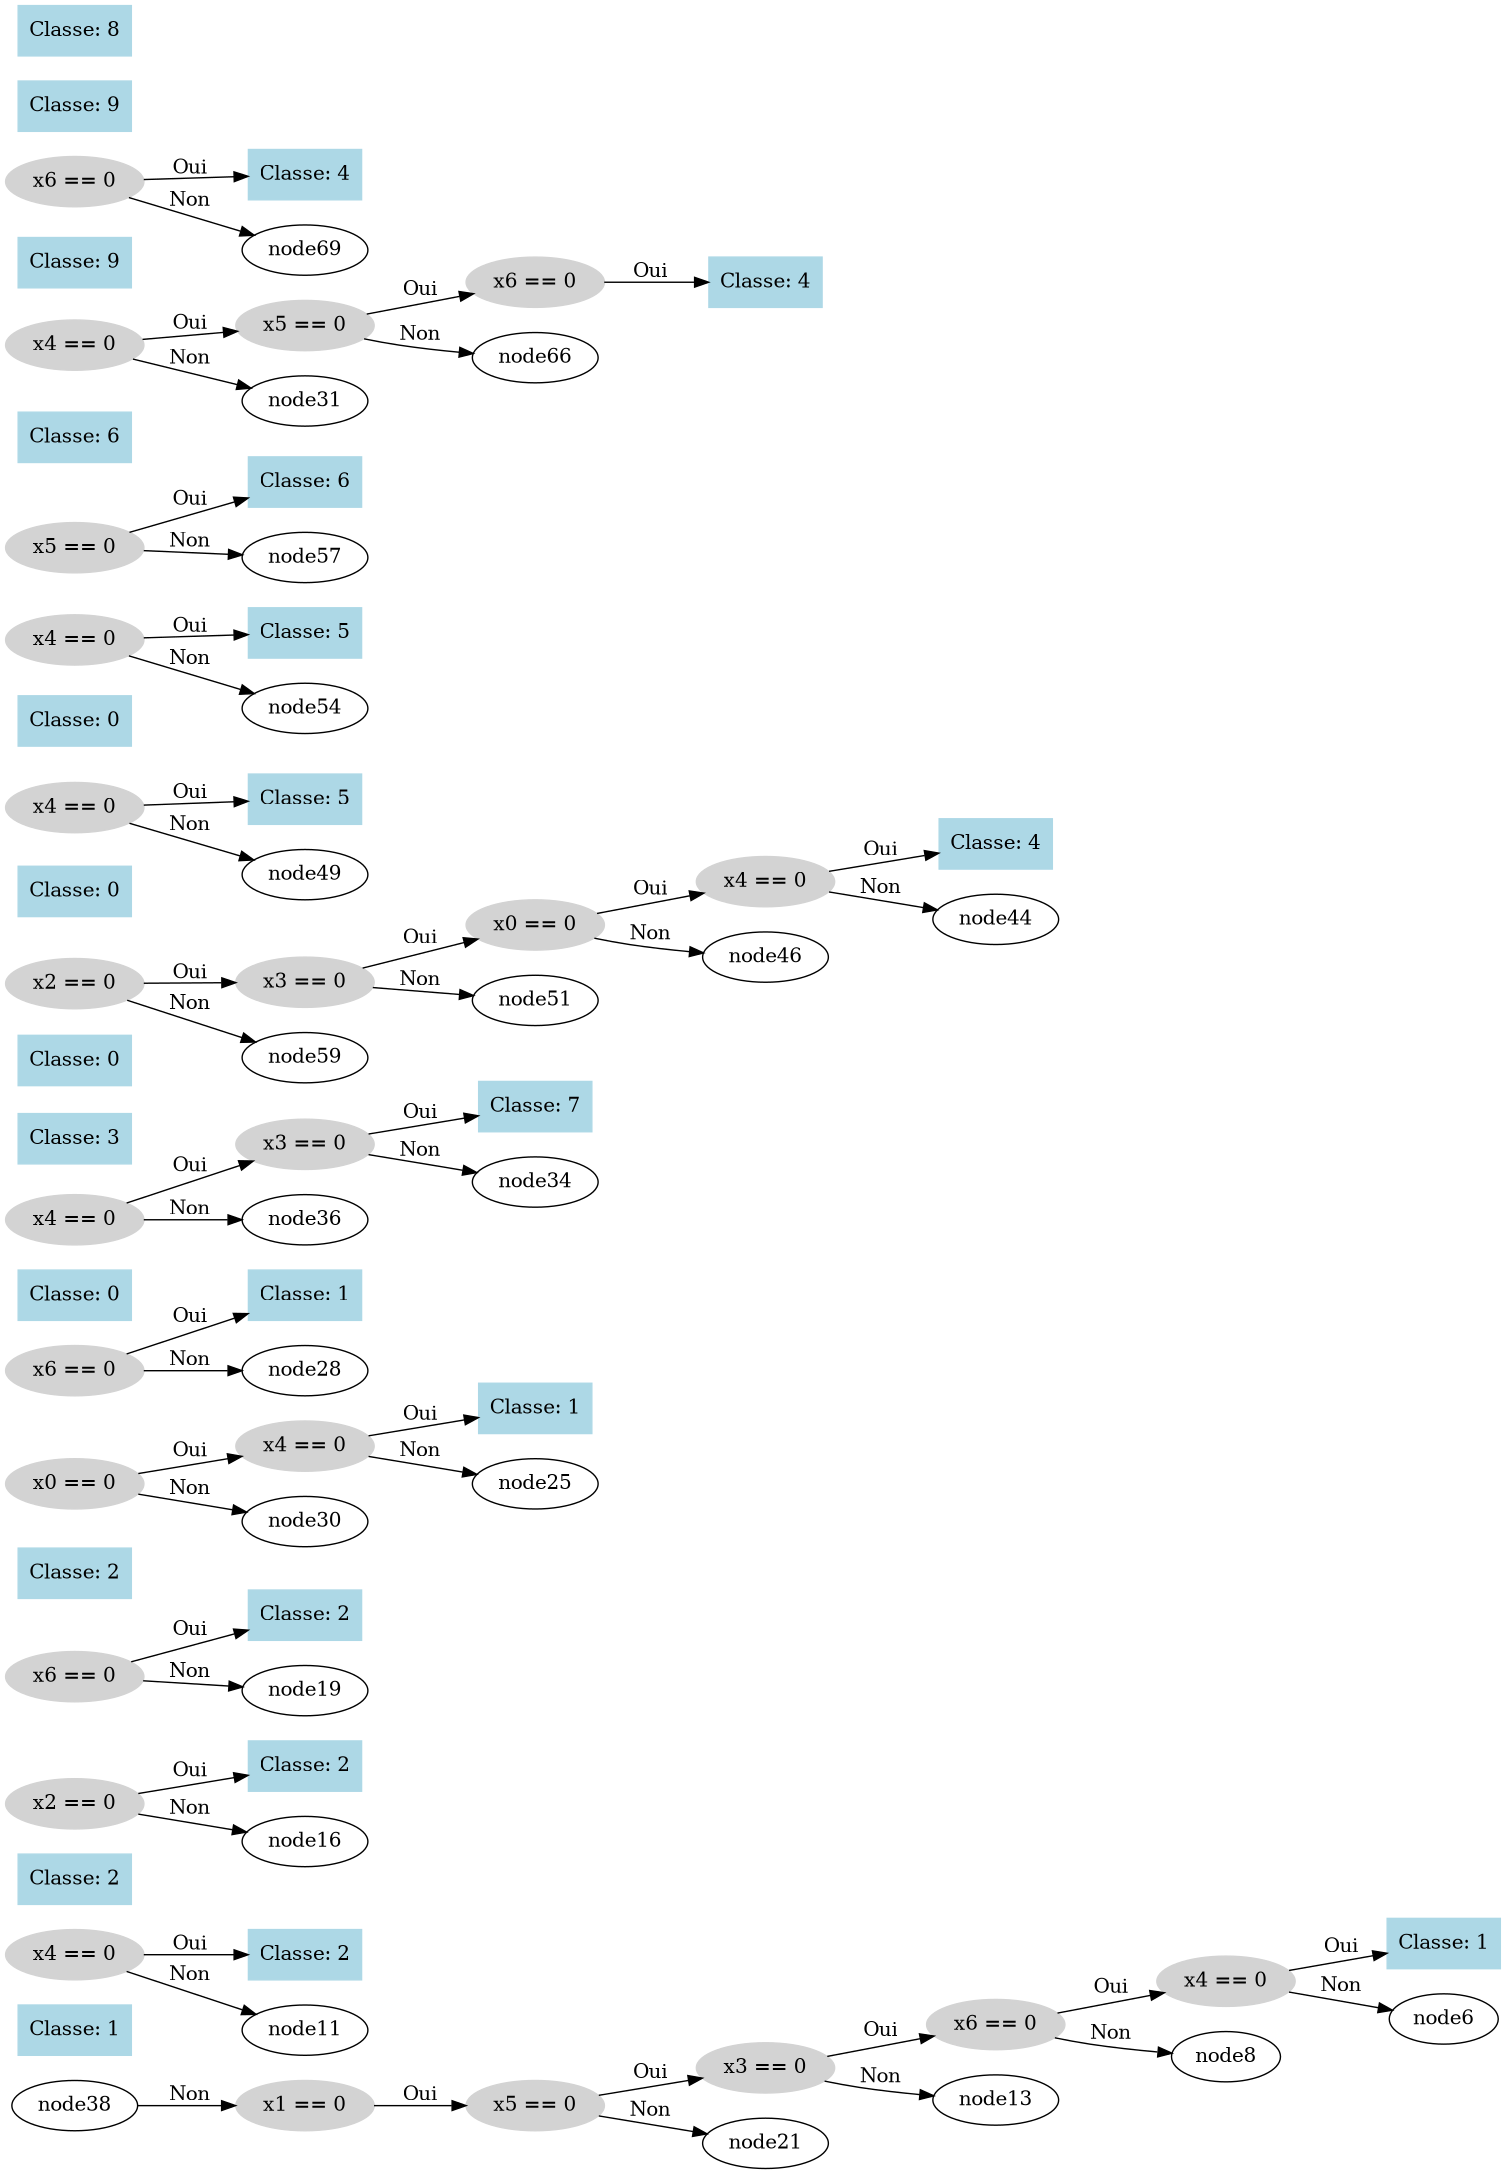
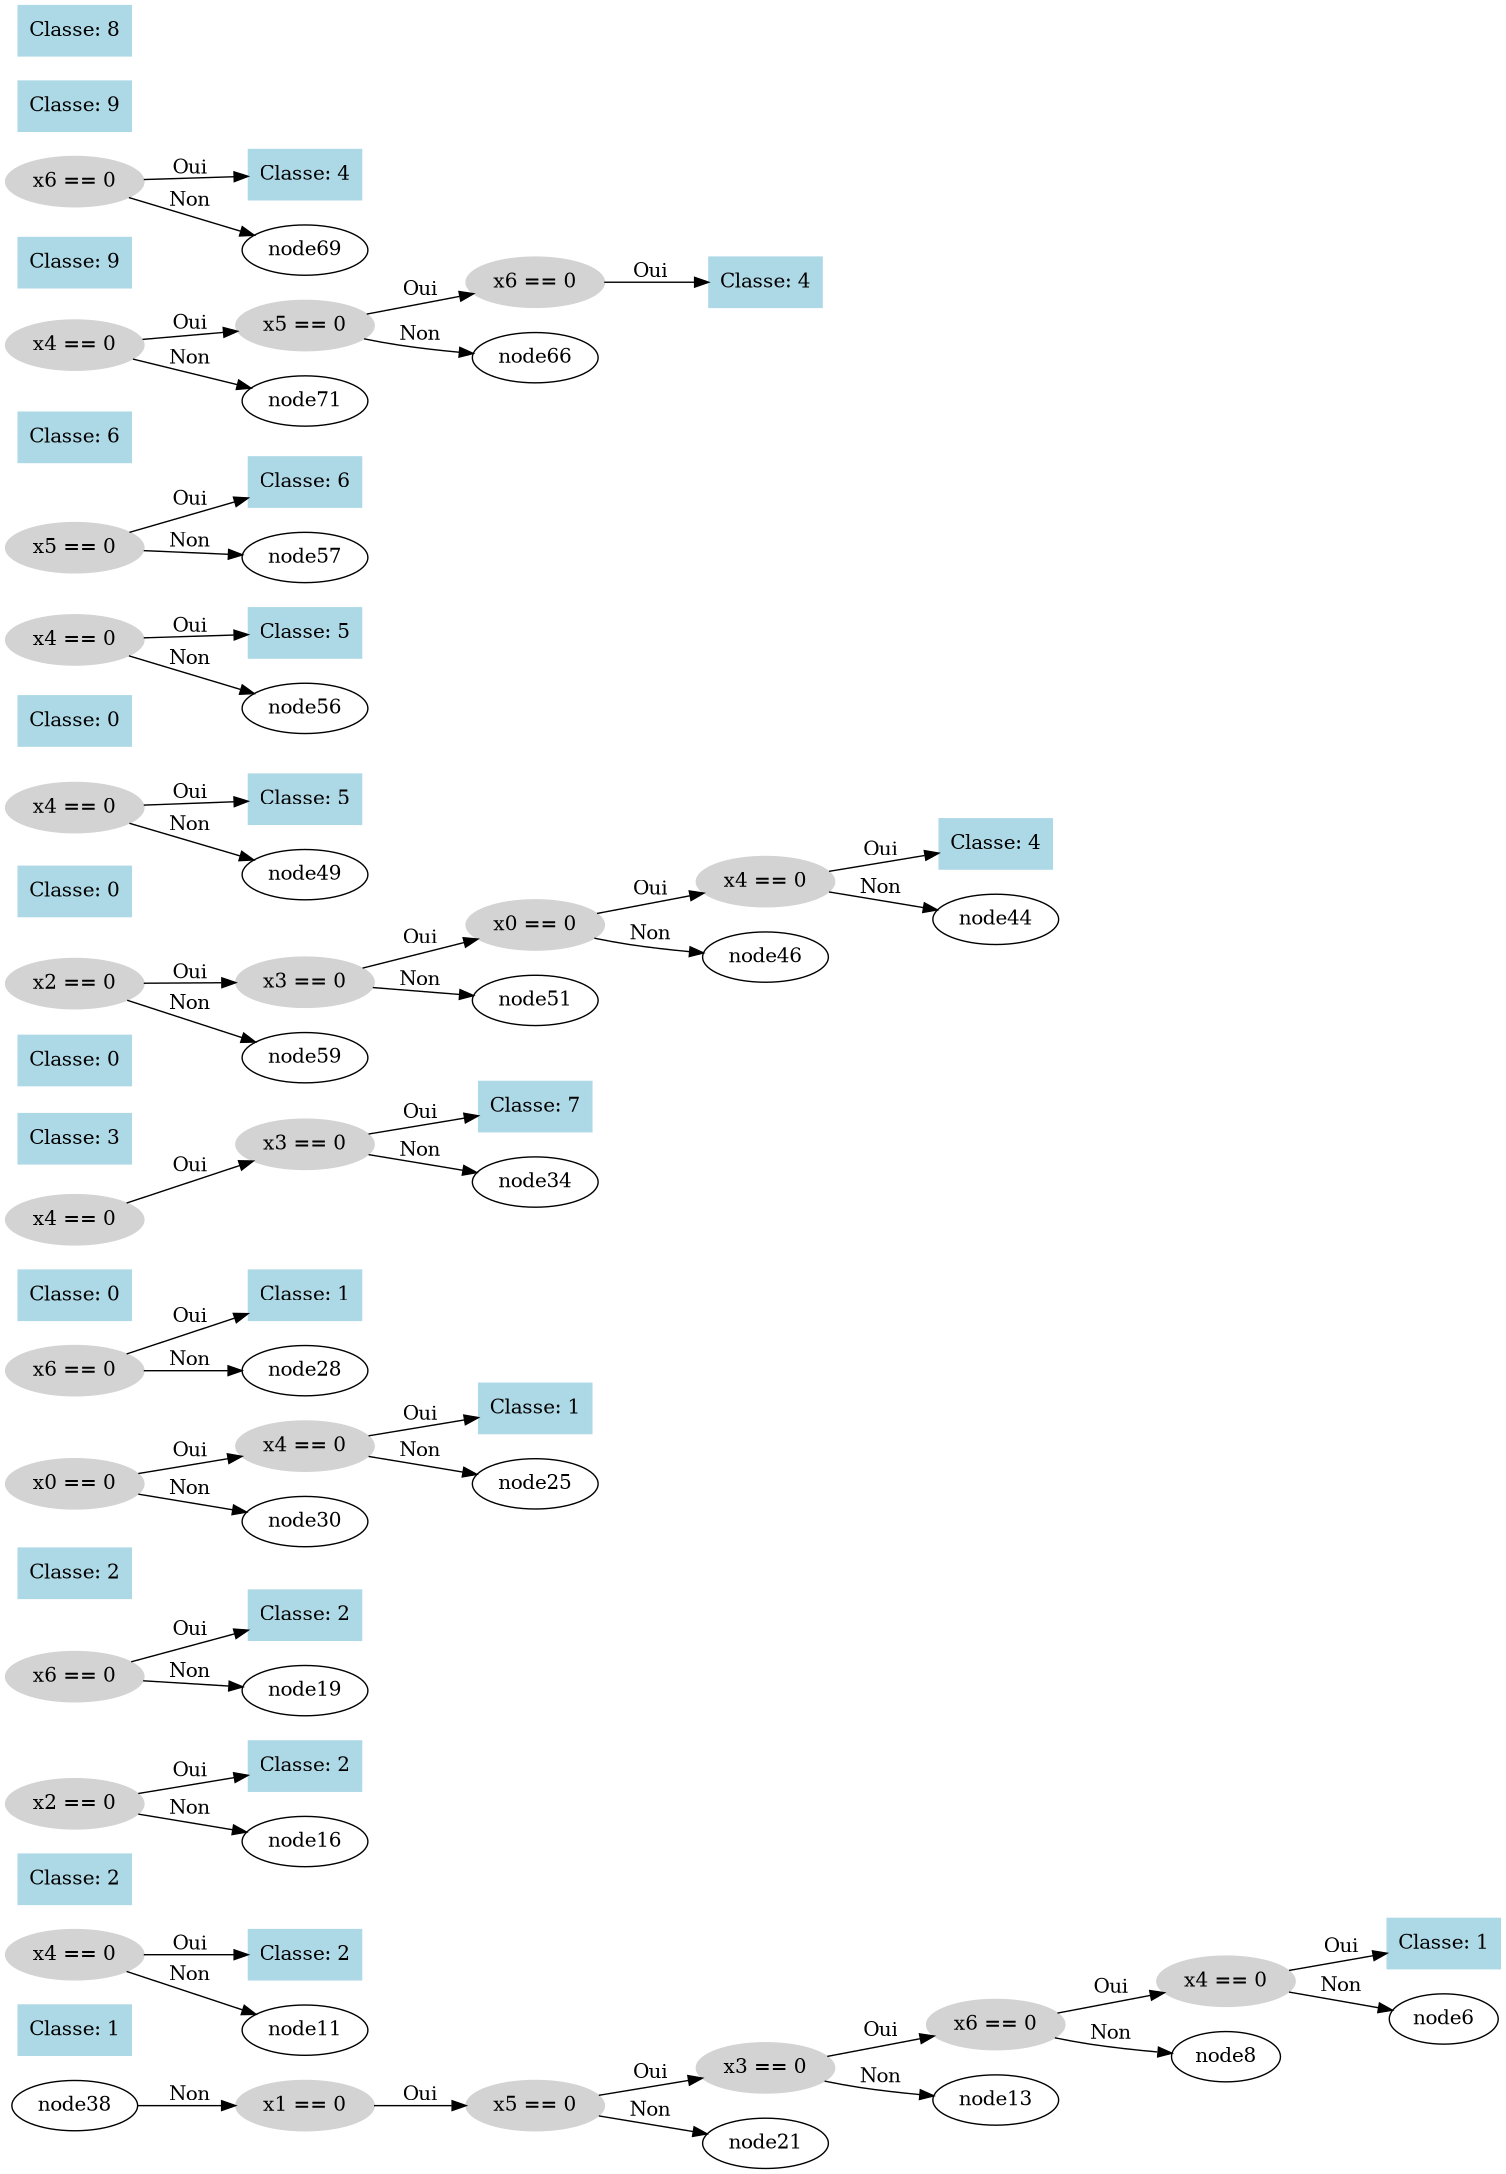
(305, 401) -> (305, 401)
(305, 708) -> (305, 708)
(305, 1220) -> none
